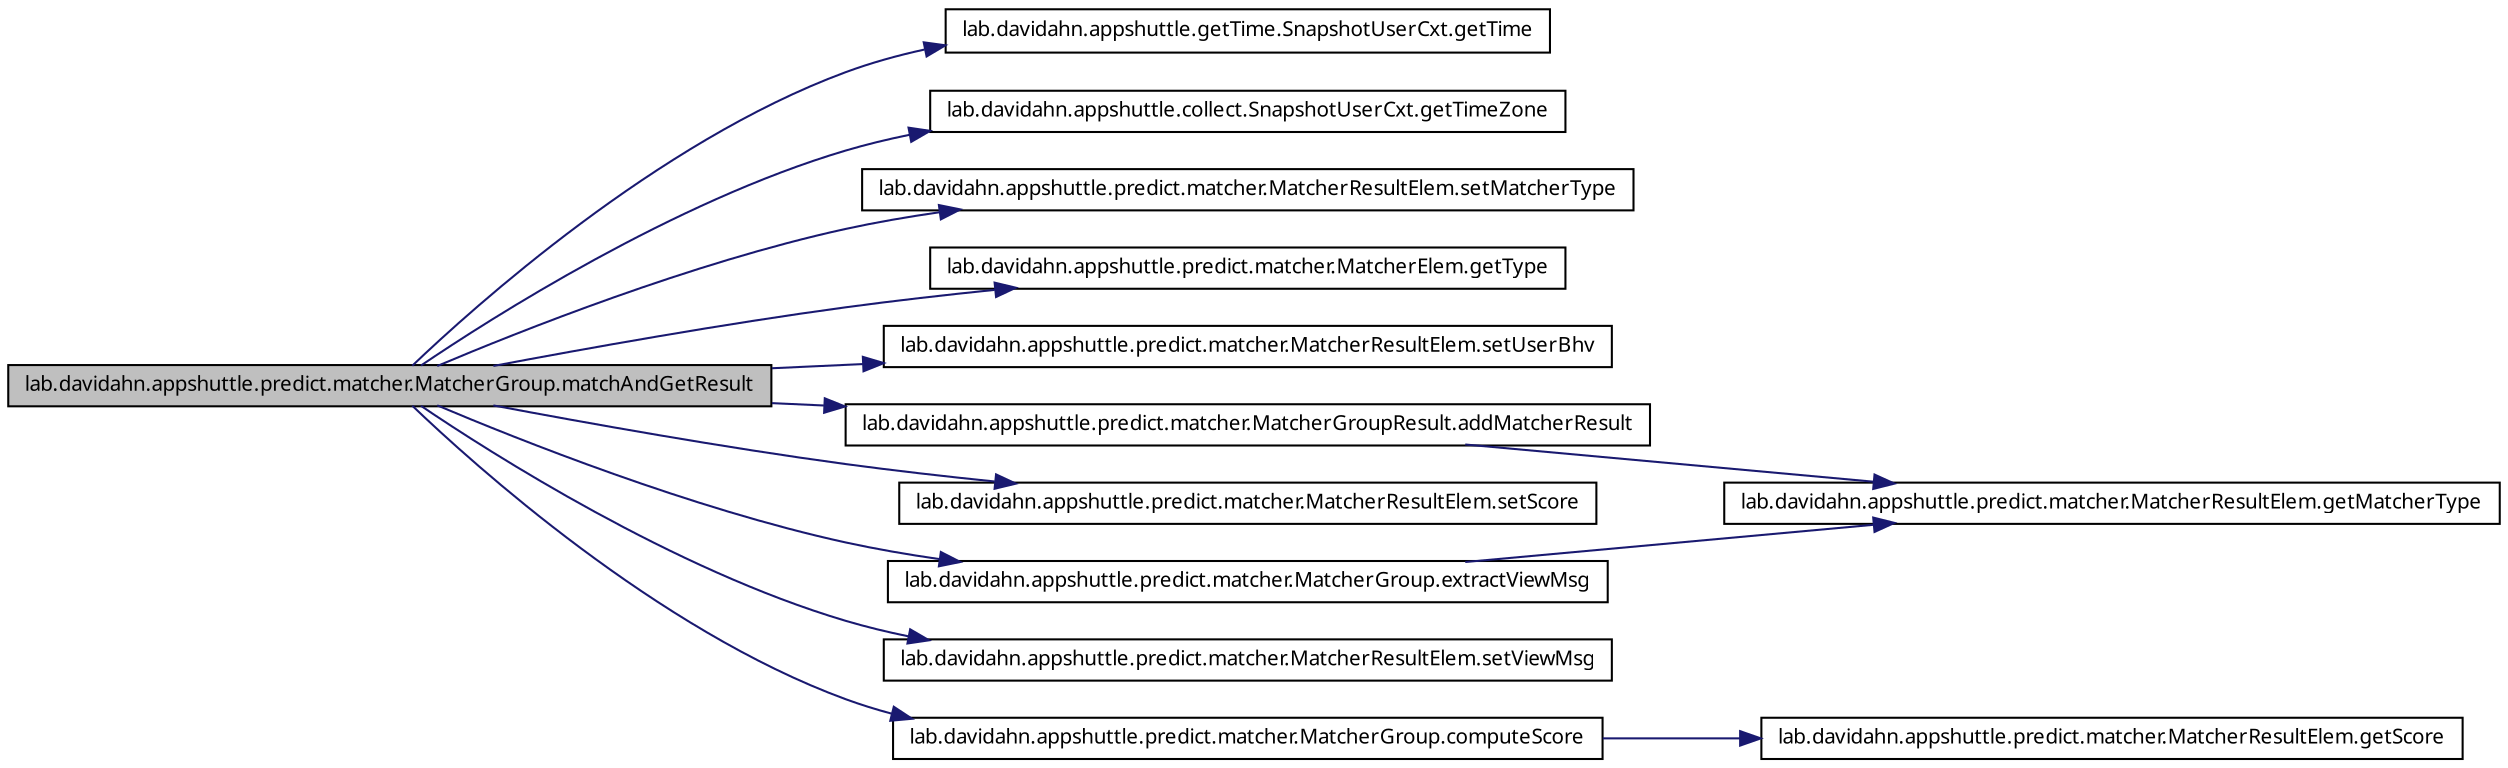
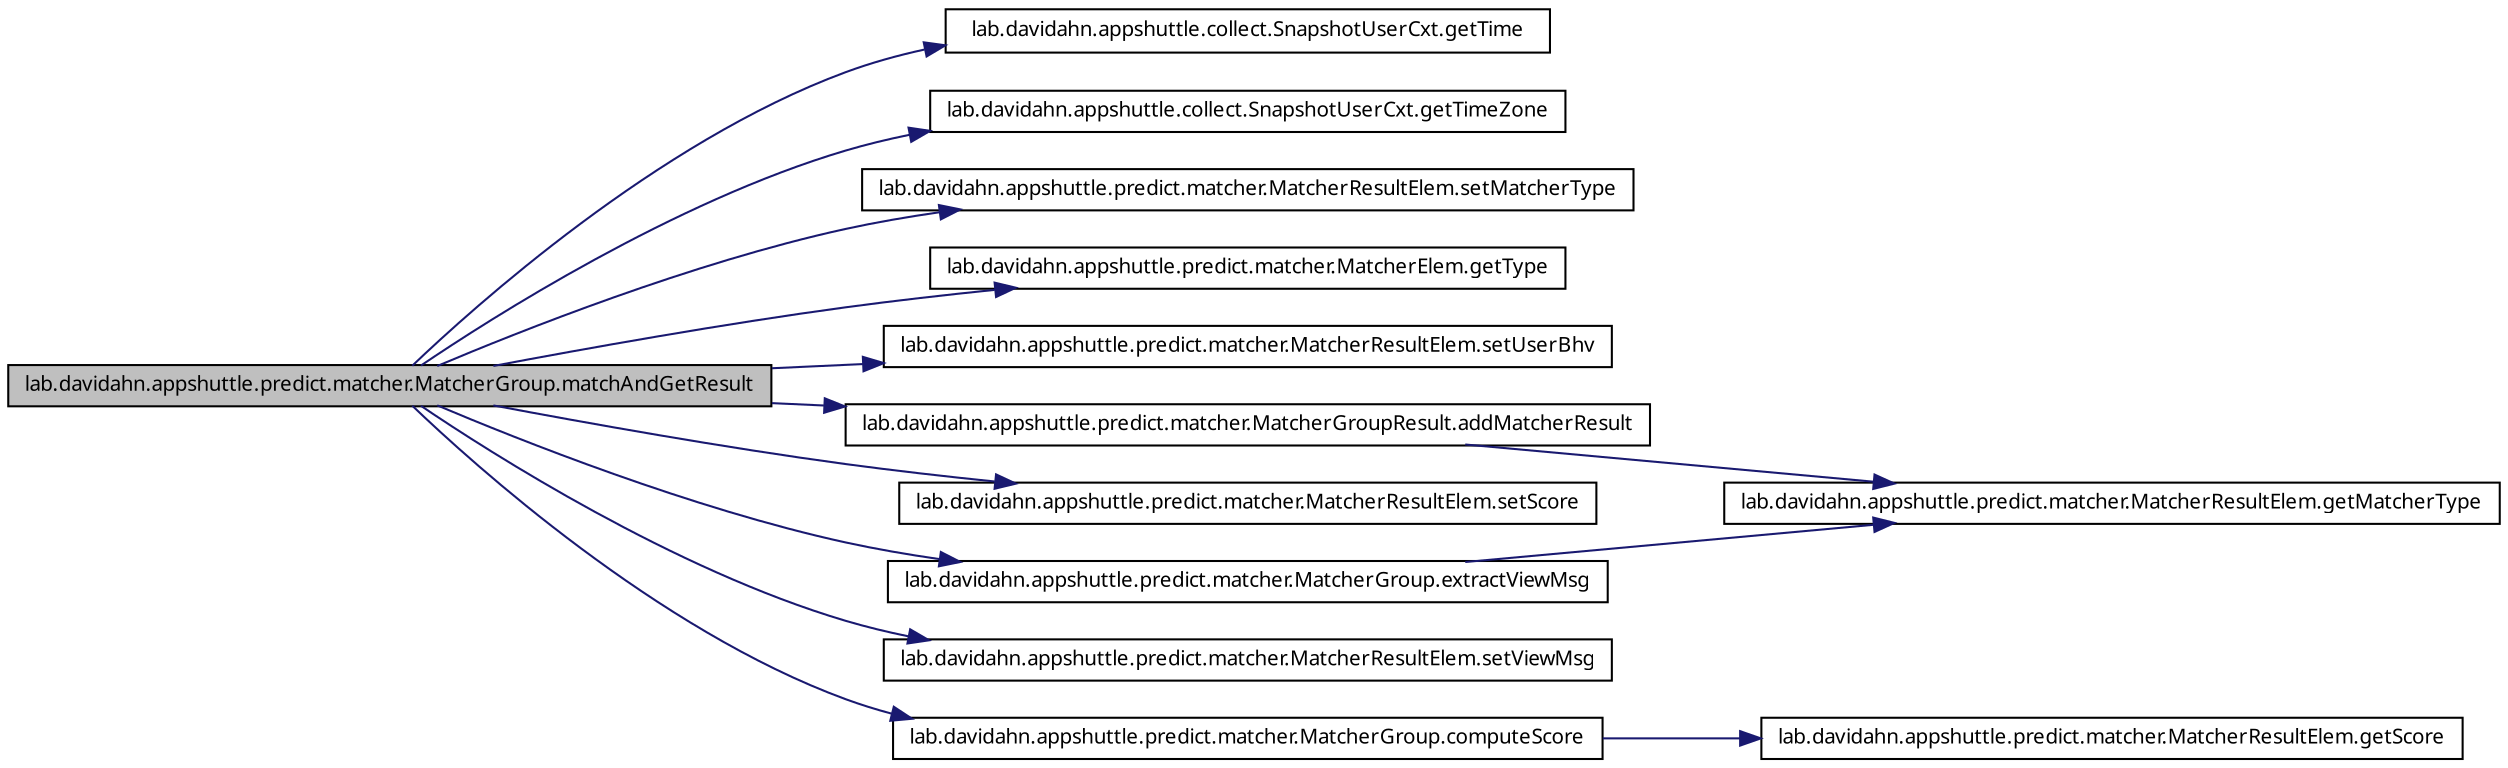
(1248, 31) -> (1248, 31)
